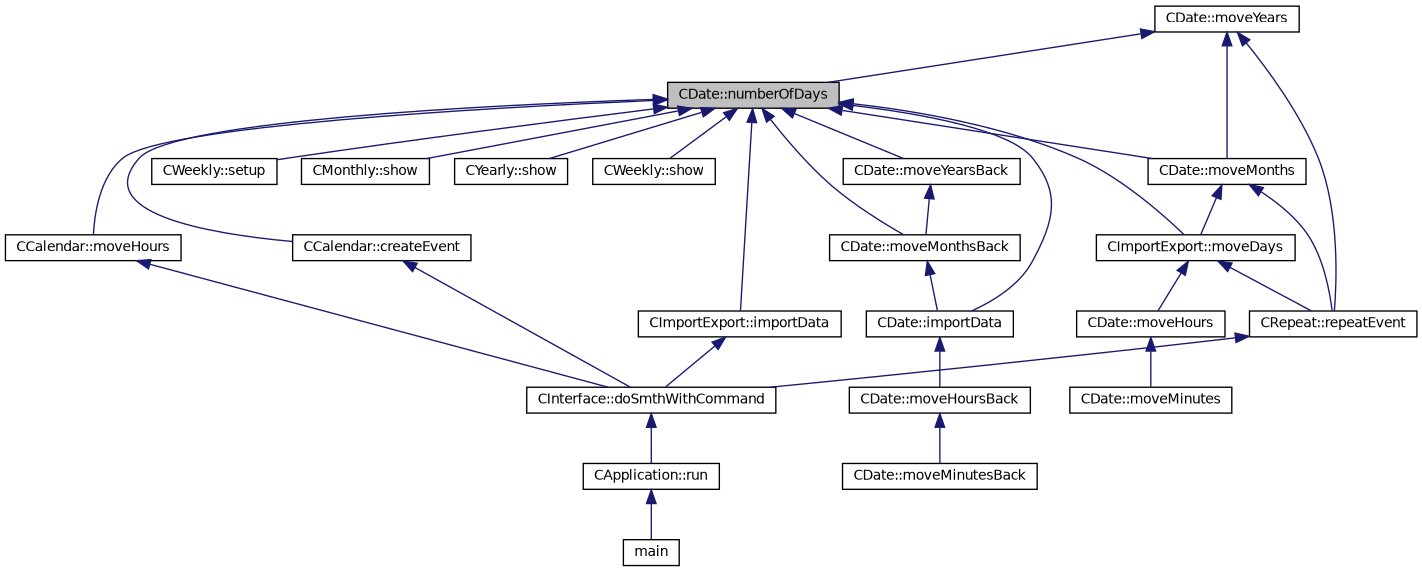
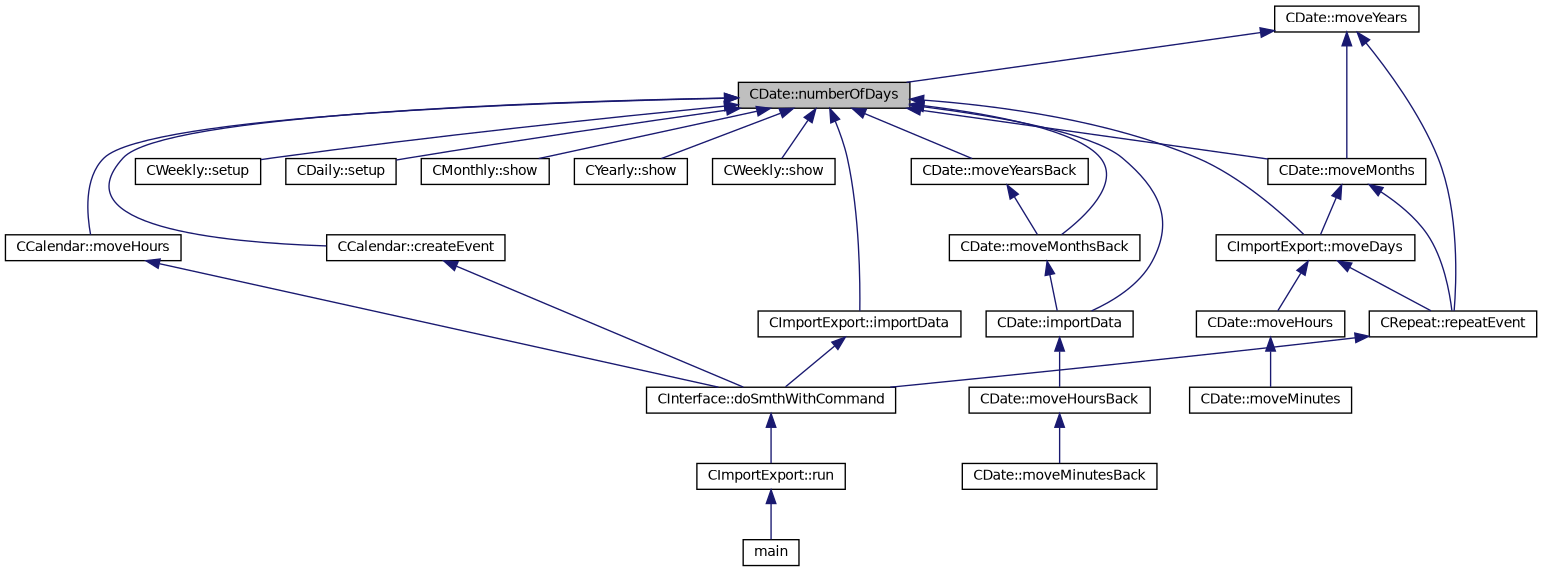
none -> (341, 172)
(651, 476) -> (771, 476)
